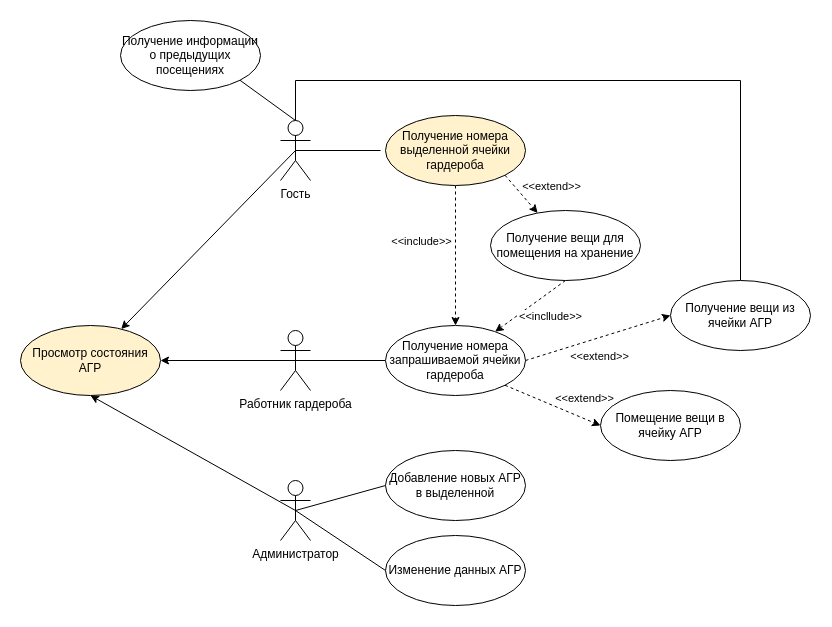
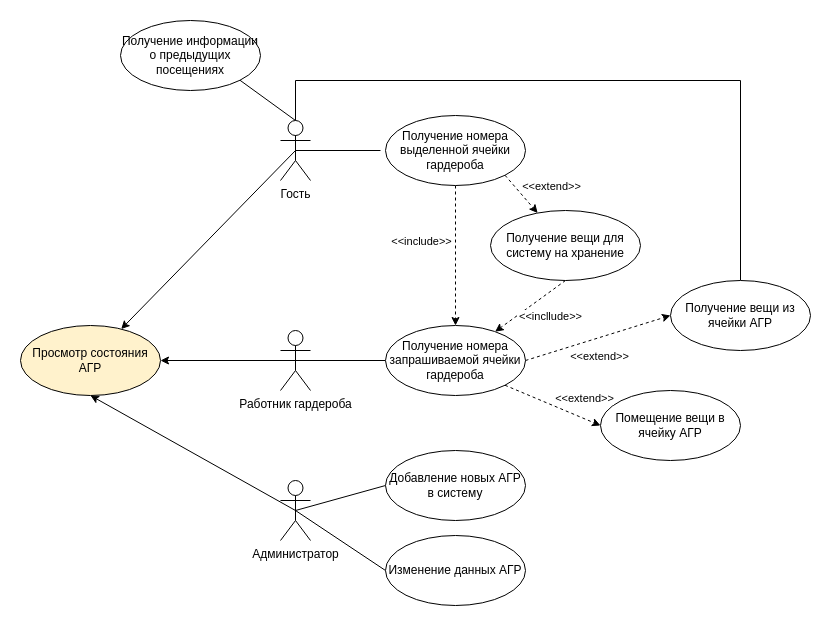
(456, 151) -> (456, 151)
(566, 246) -> (566, 246)
(456, 486) -> (456, 486)
